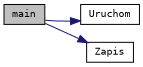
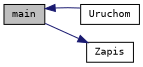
(58, 21) -> (68, 8)
